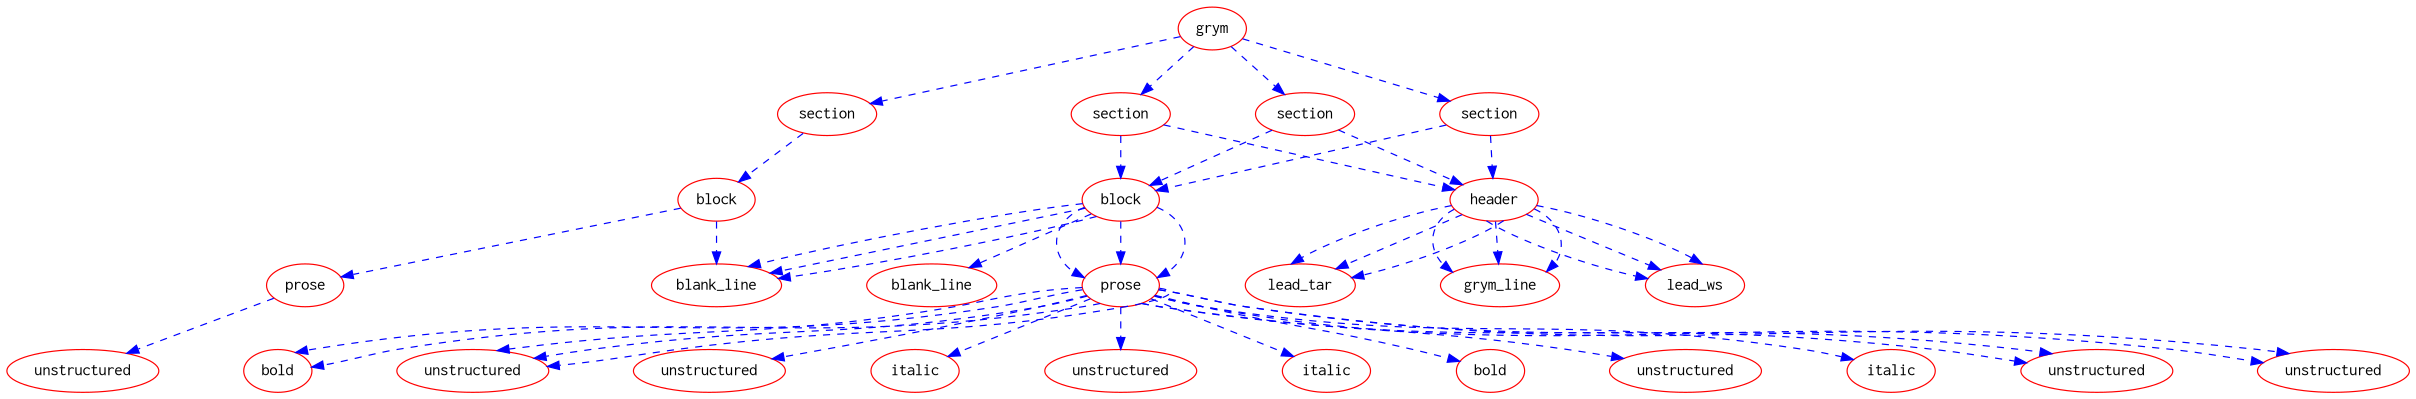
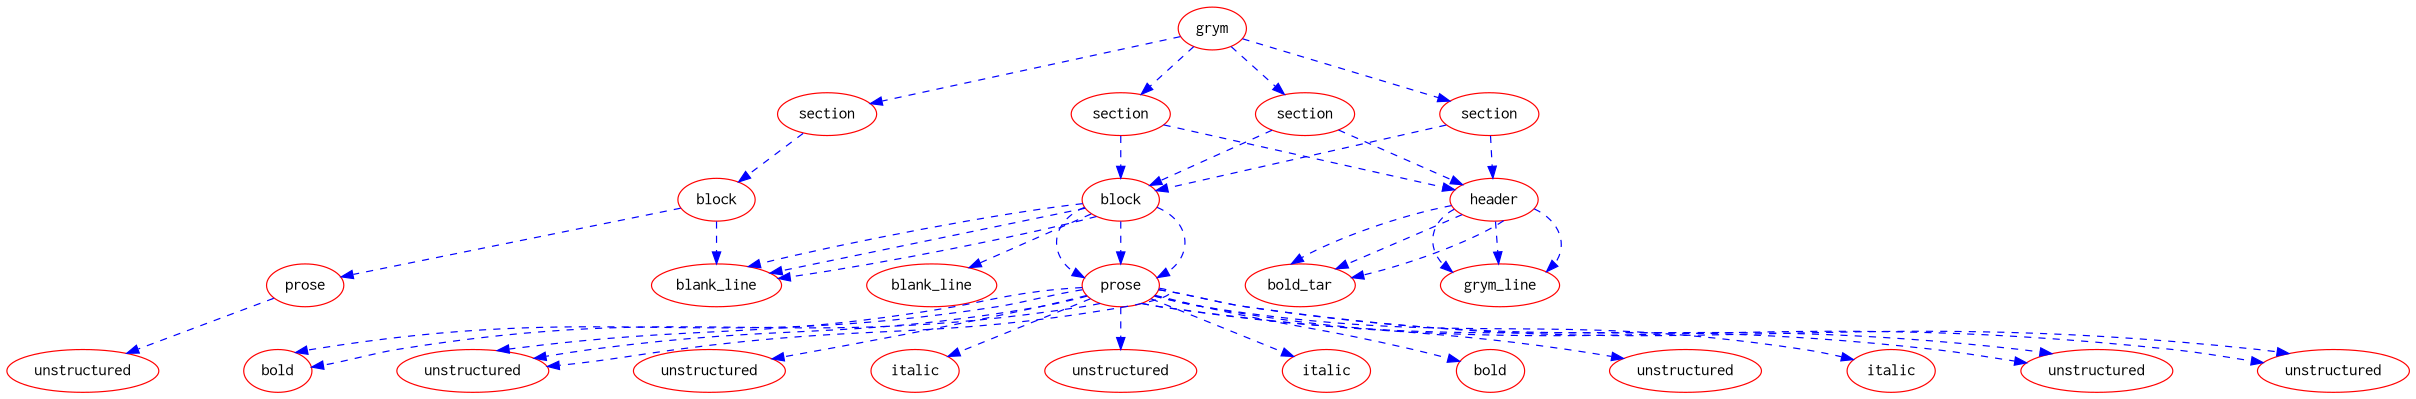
(1300, 285) -> (1300, 285)
(1695, 285) -> none
